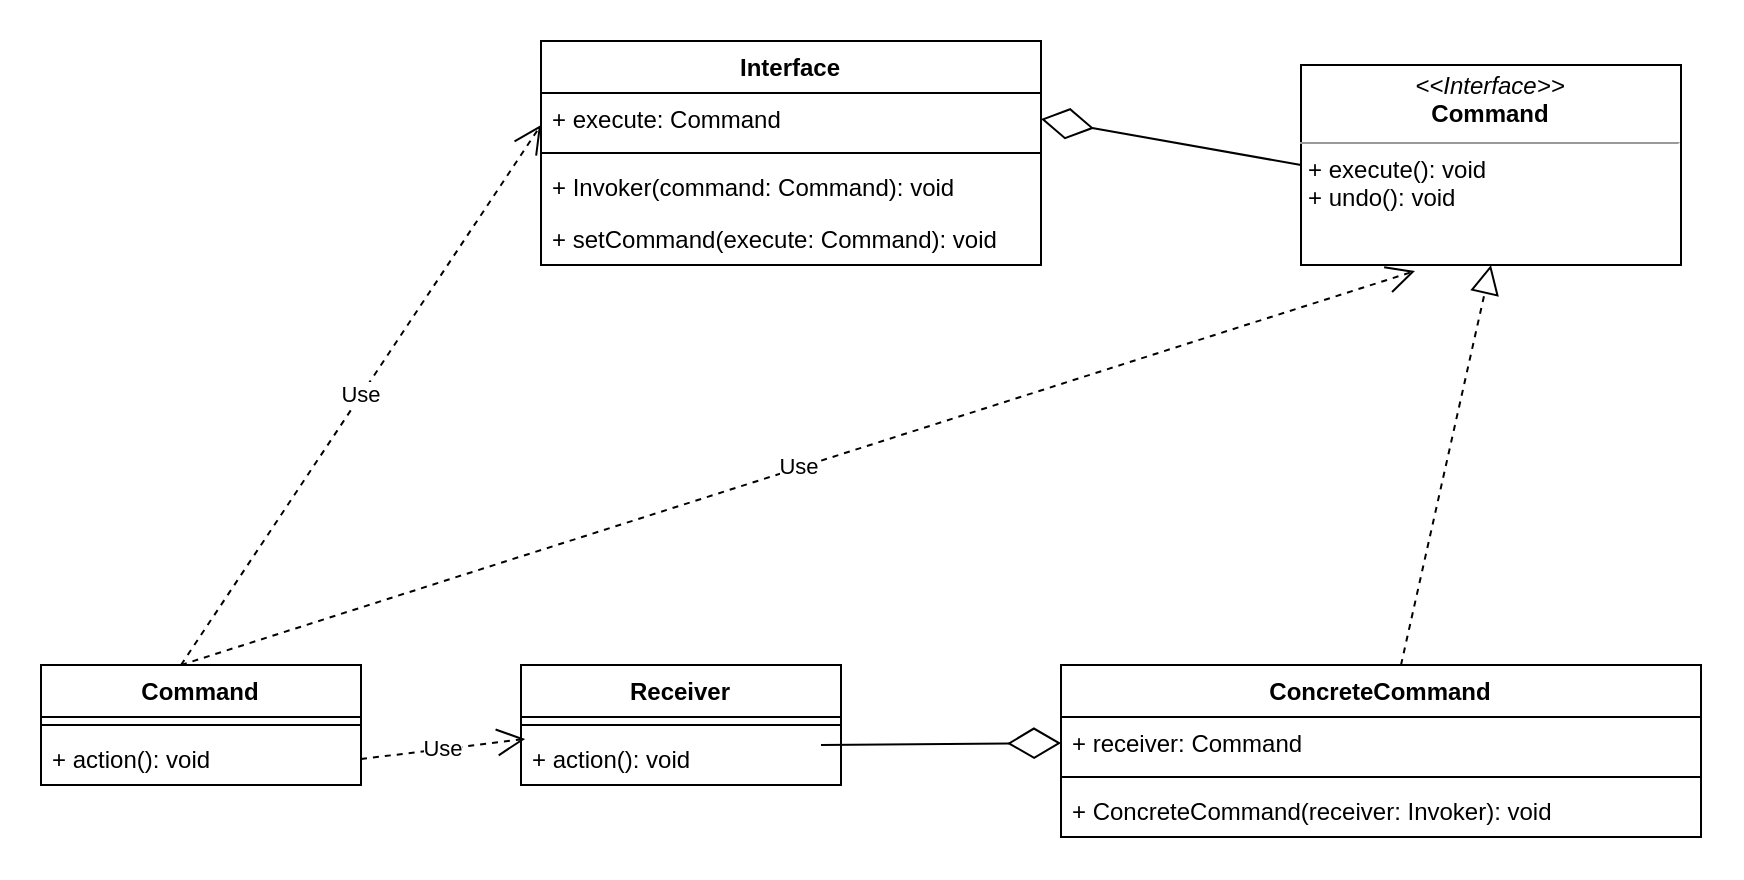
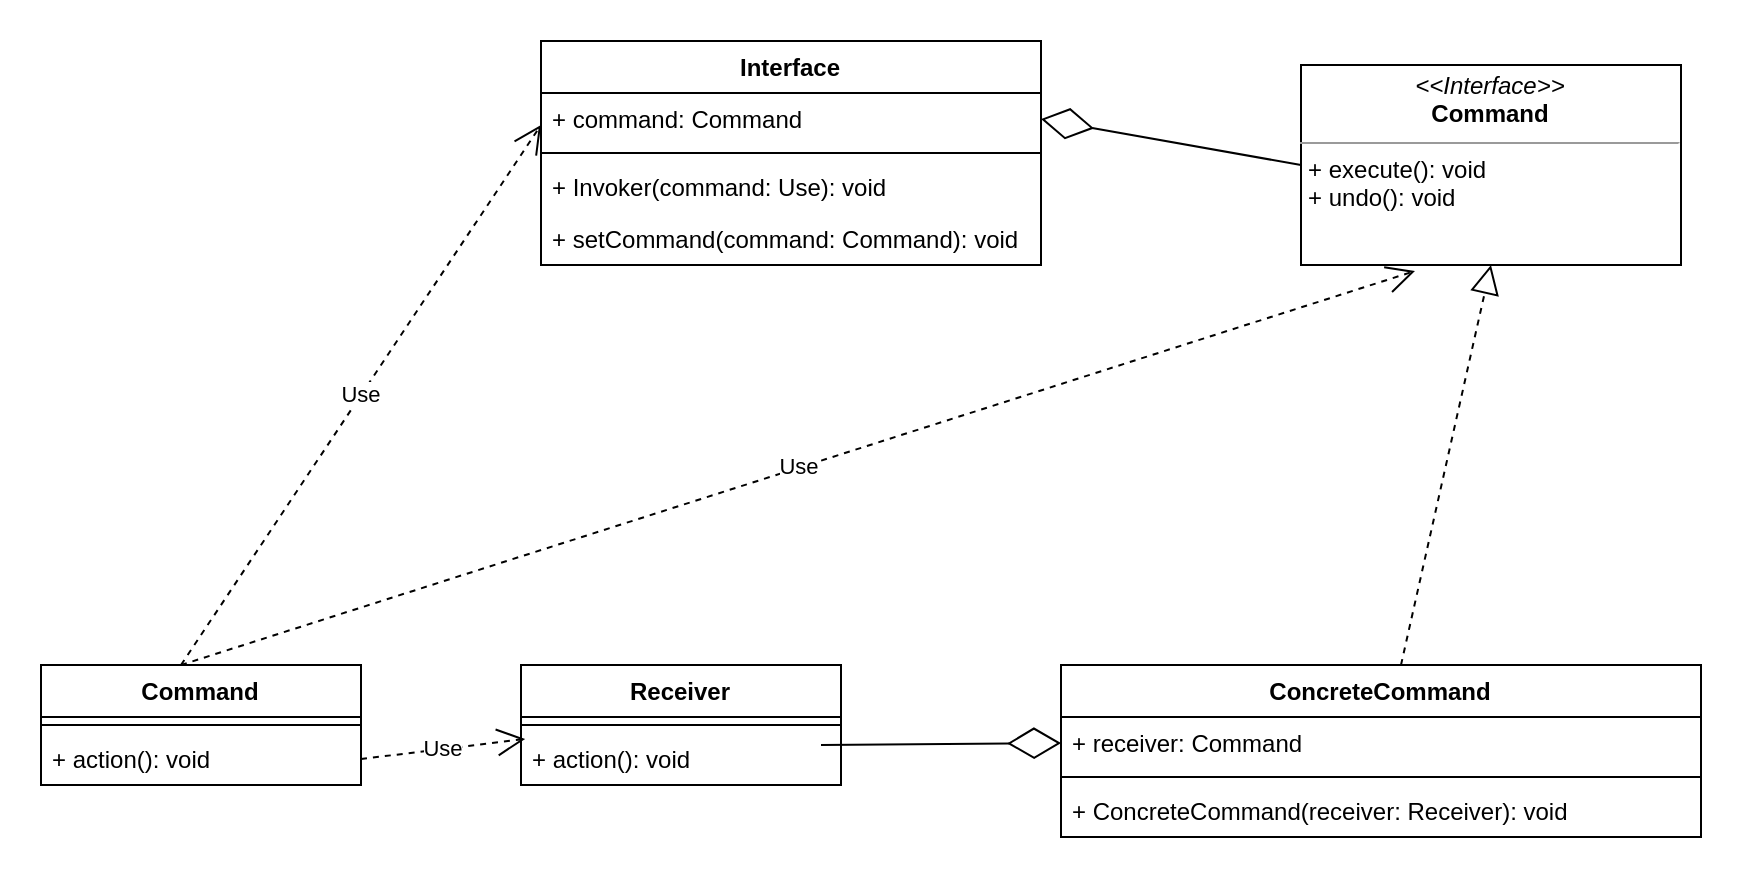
(664, 120) -> (664, 120)
(755, 188) -> (728, 188)
(775, 240) -> (775, 240)
(1336, 812) -> (1339, 812)
